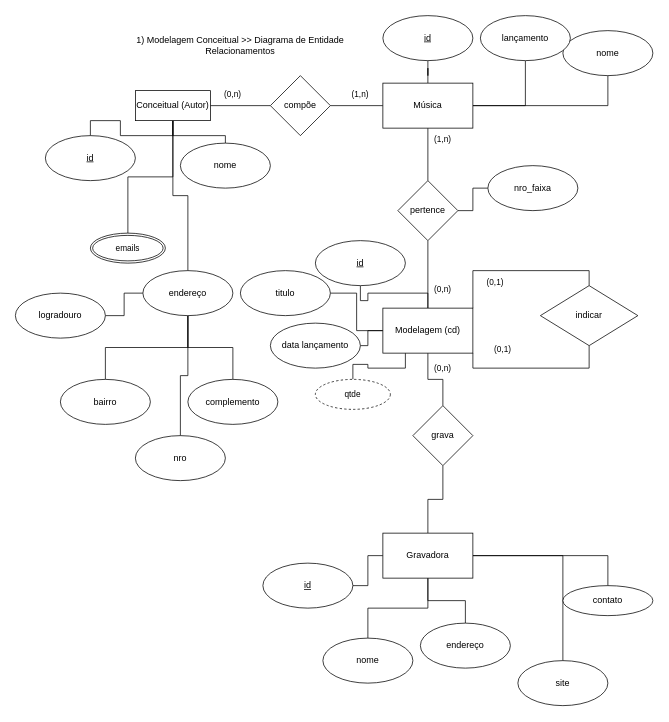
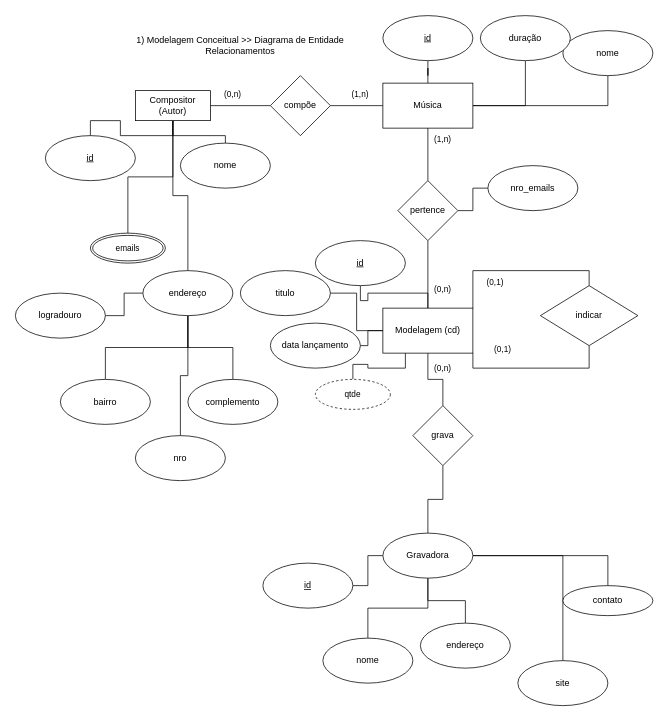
(525, 38) -> (525, 38)
(173, 105) -> (173, 105)
(533, 188) -> (533, 188)
(428, 555) -> (428, 555)
